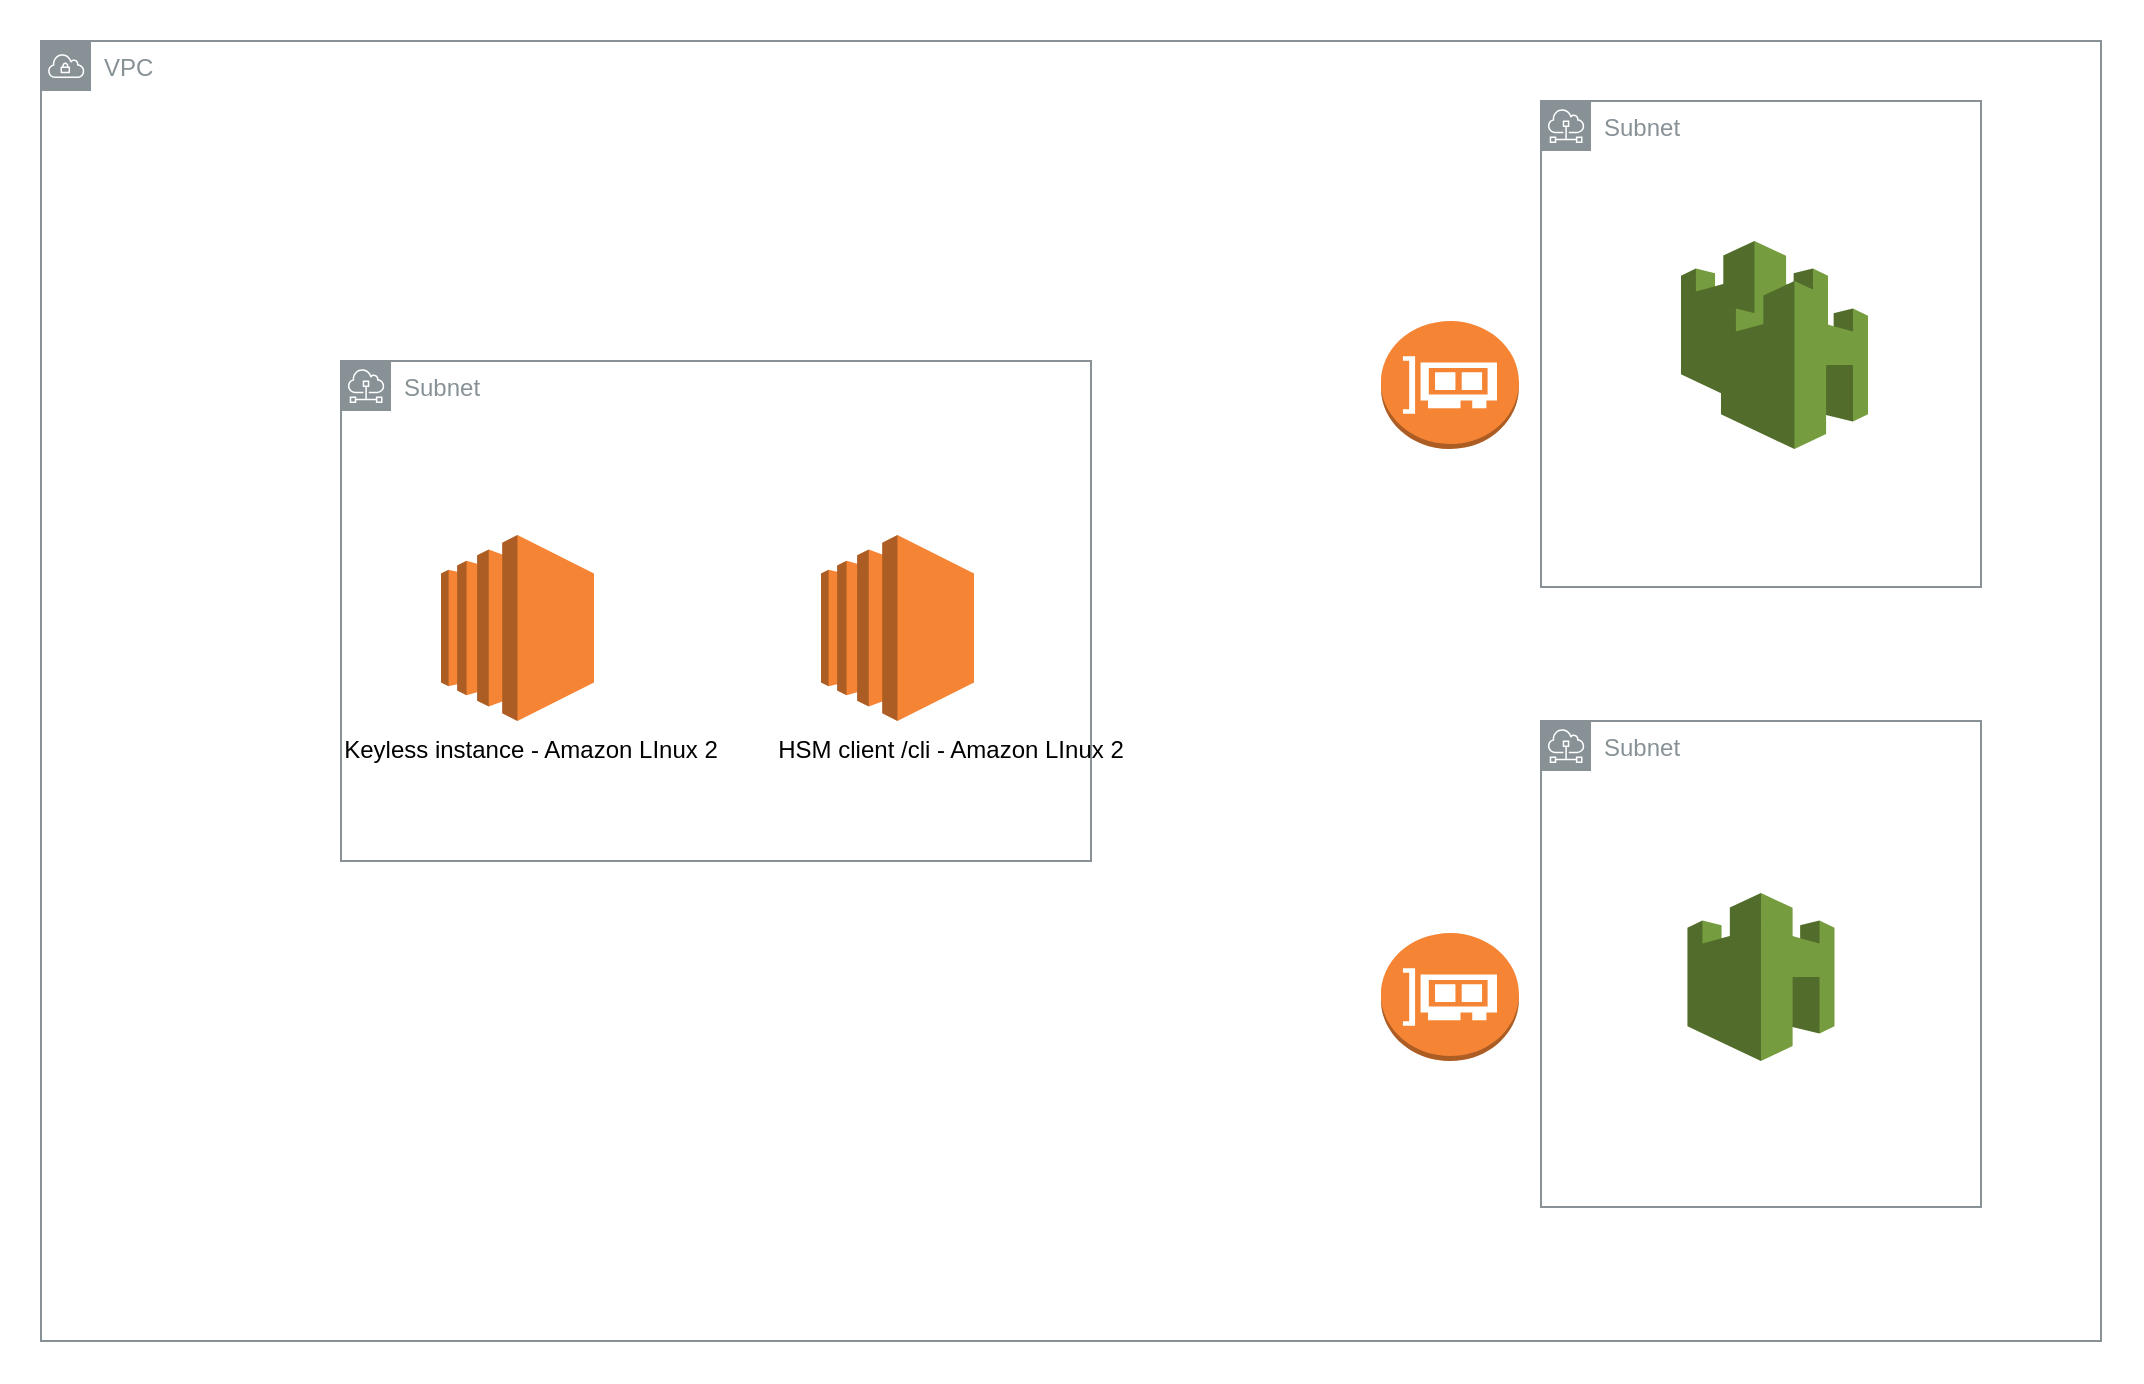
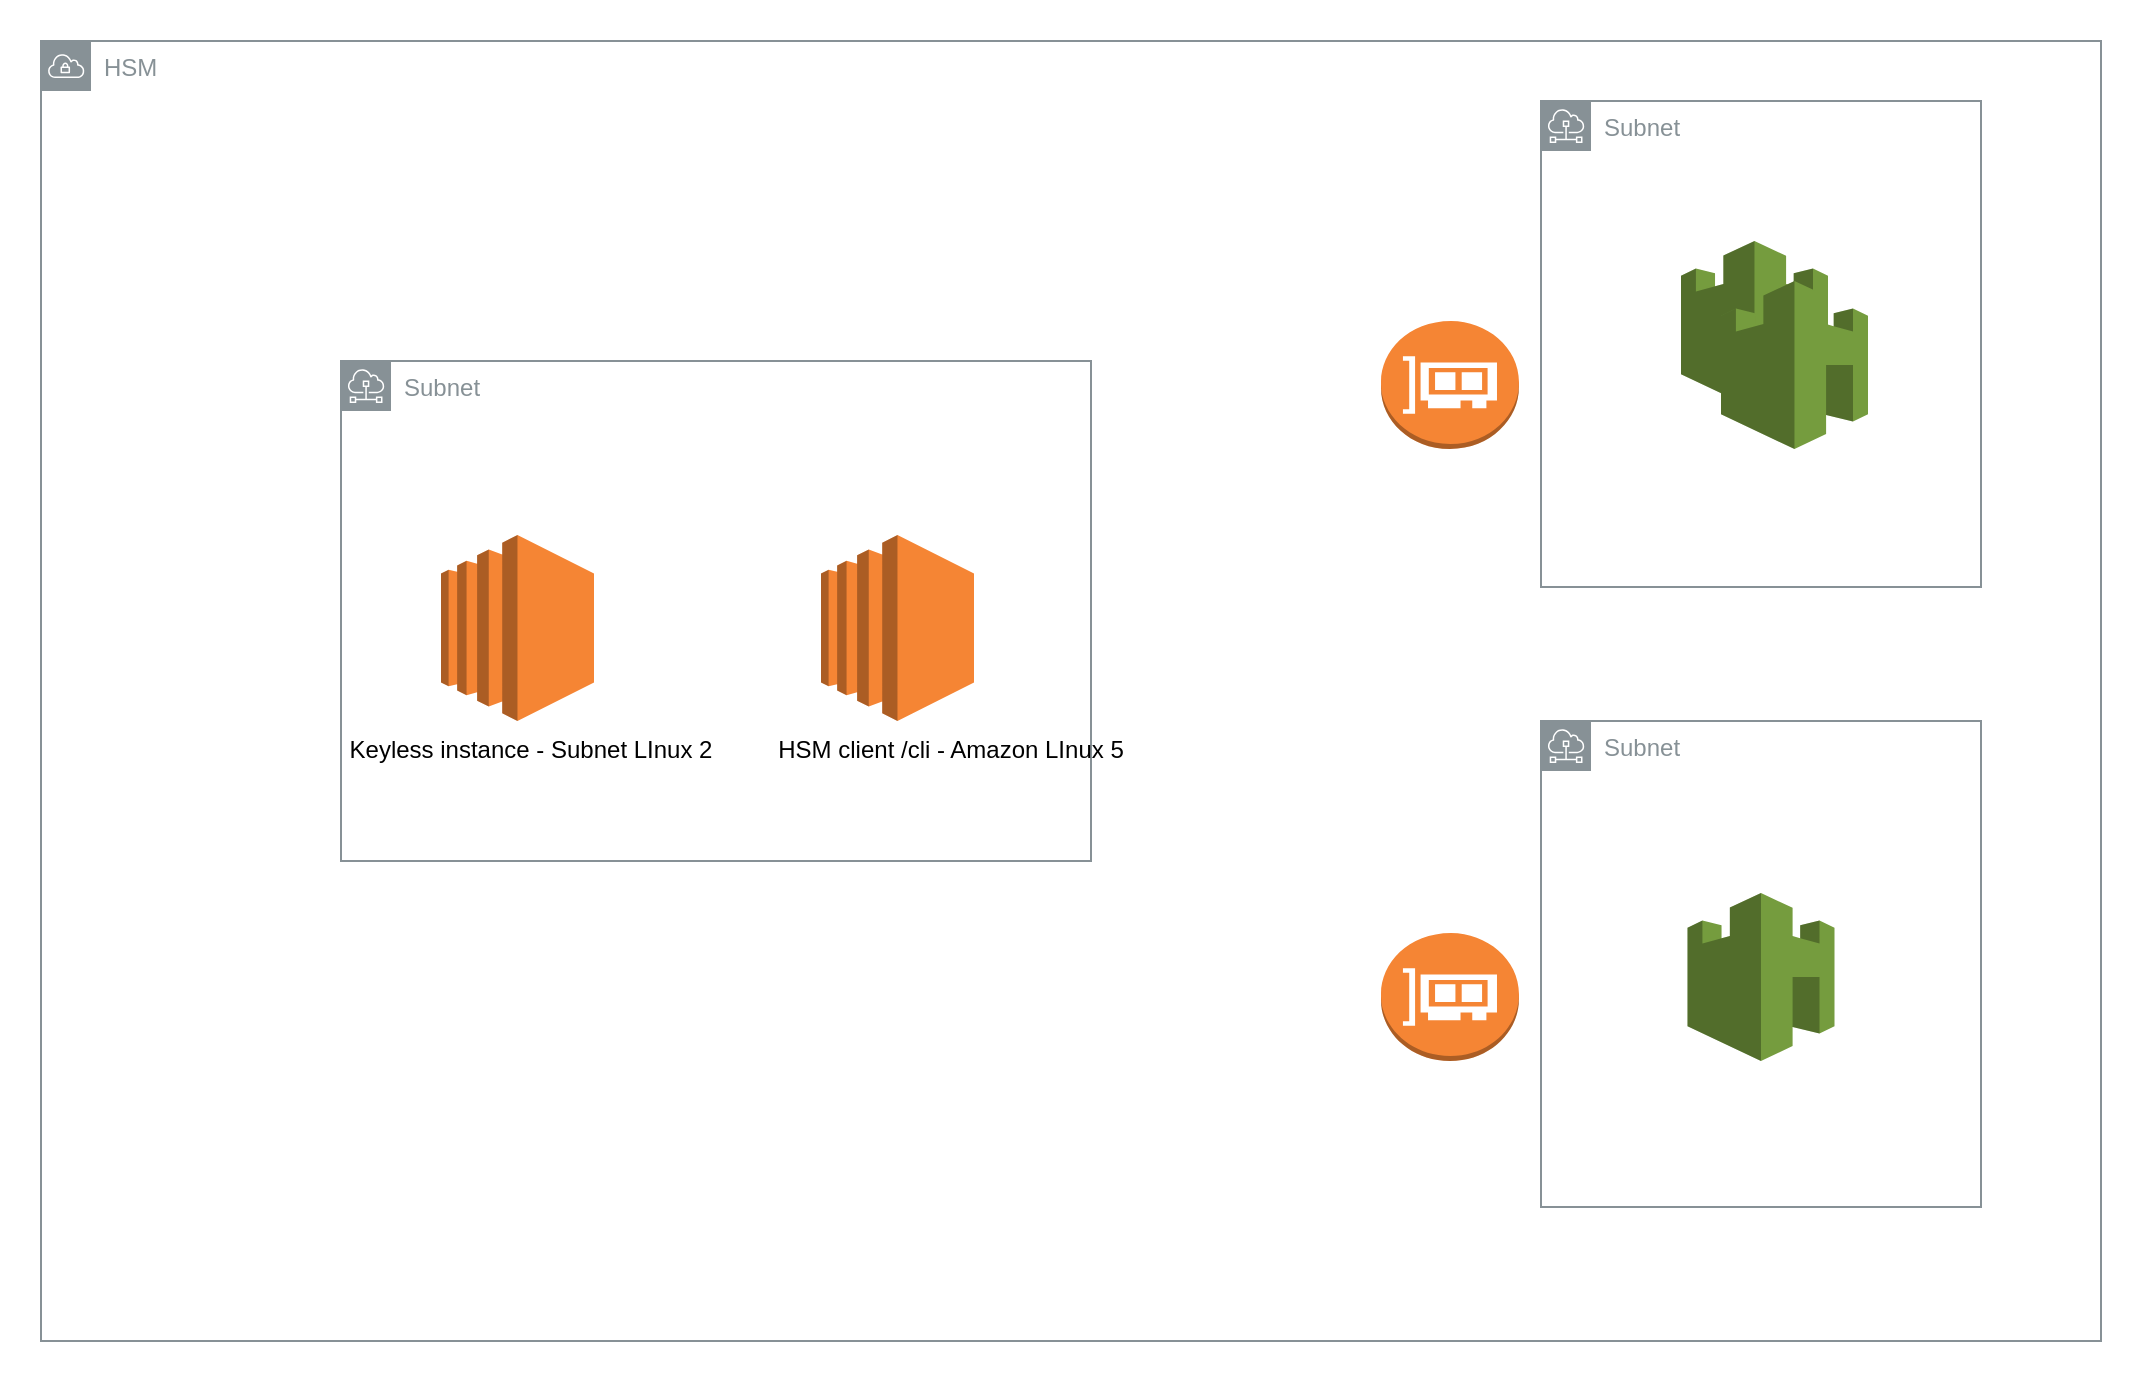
(125, 69) -> (125, 69)
(532, 751) -> (532, 751)
(952, 751) -> (952, 751)
